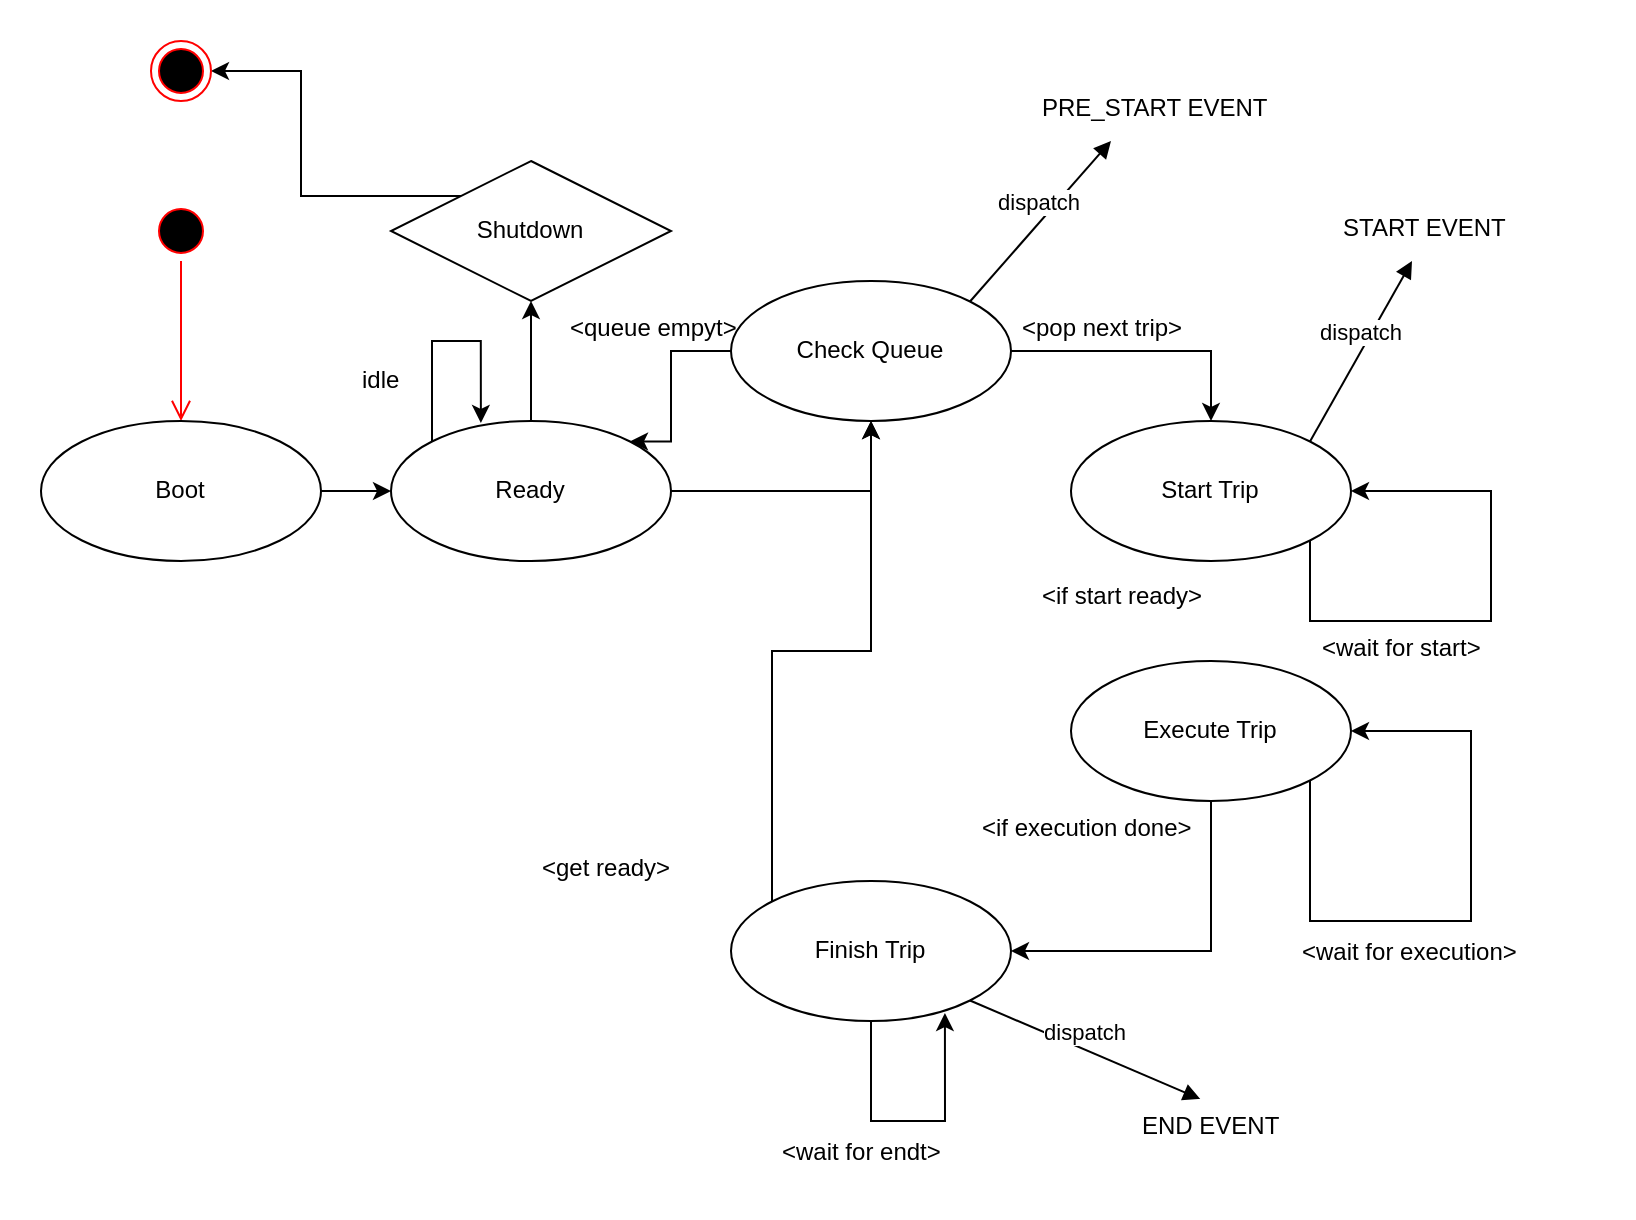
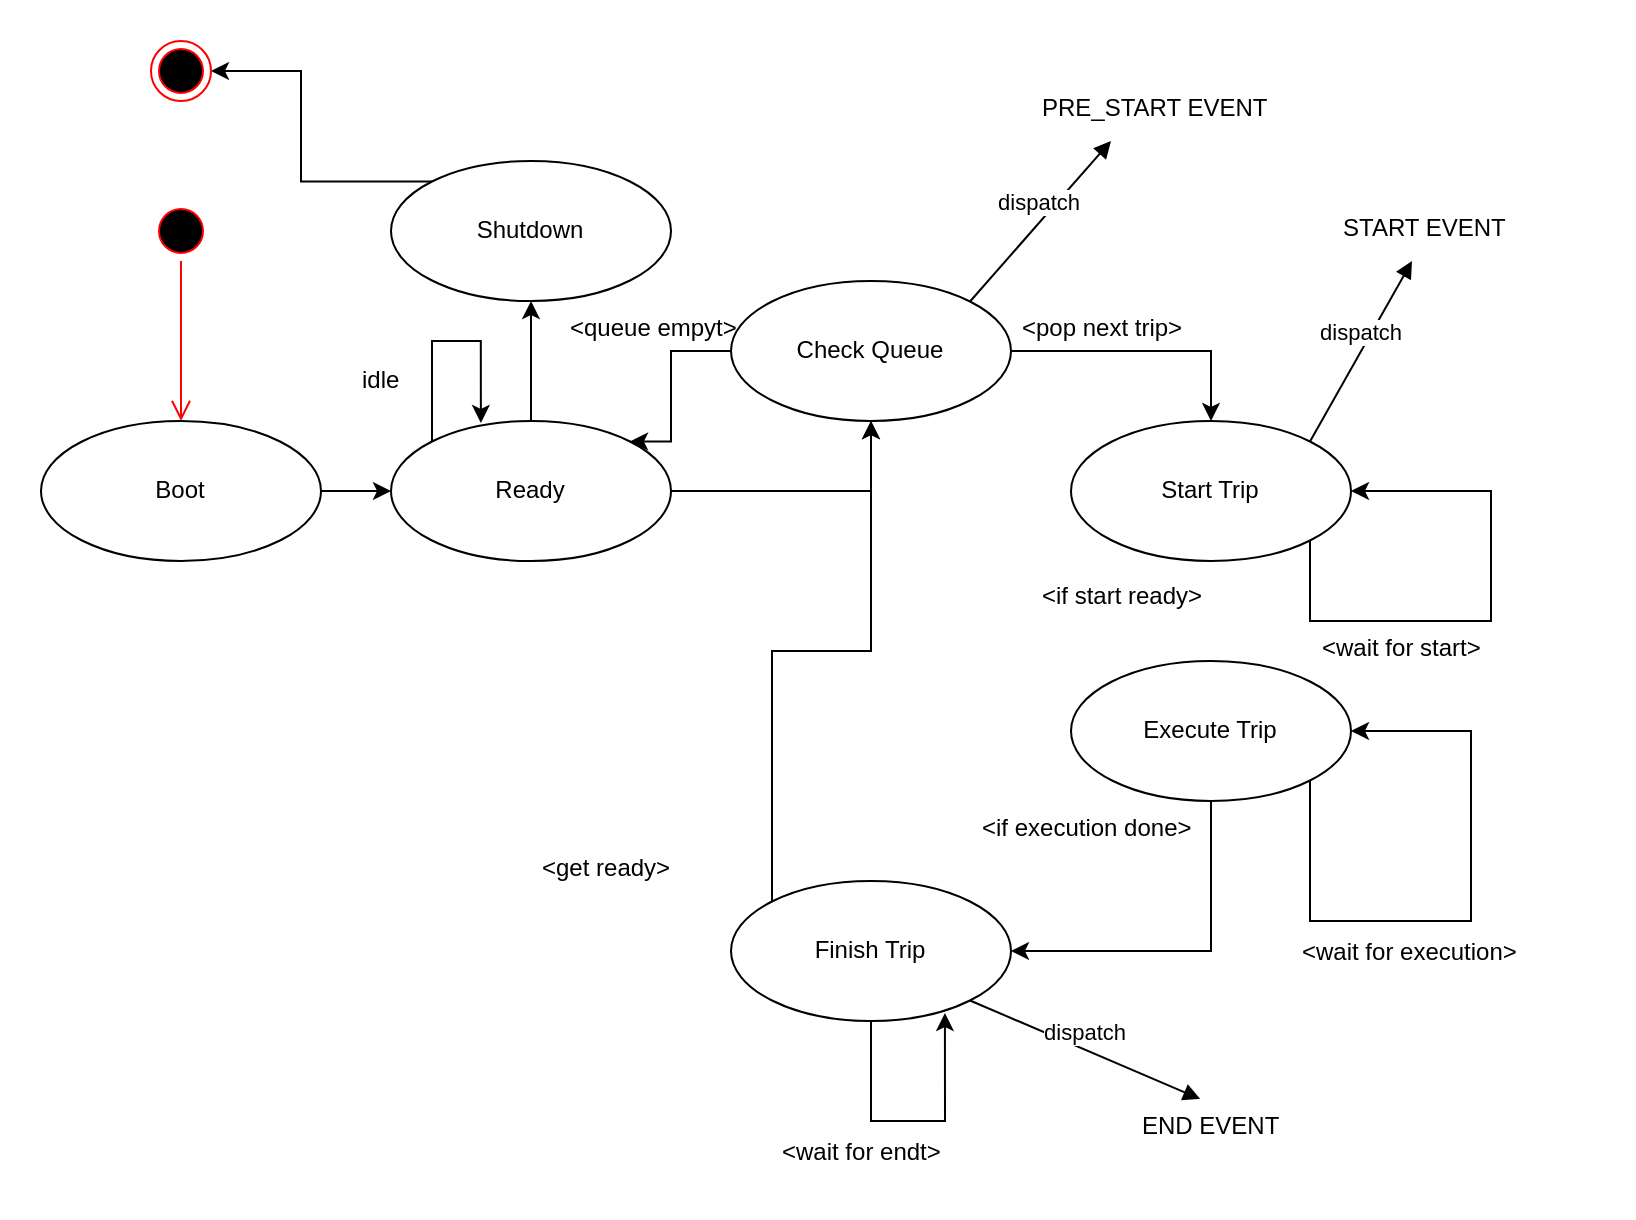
(531, 231) -> (531, 231)
